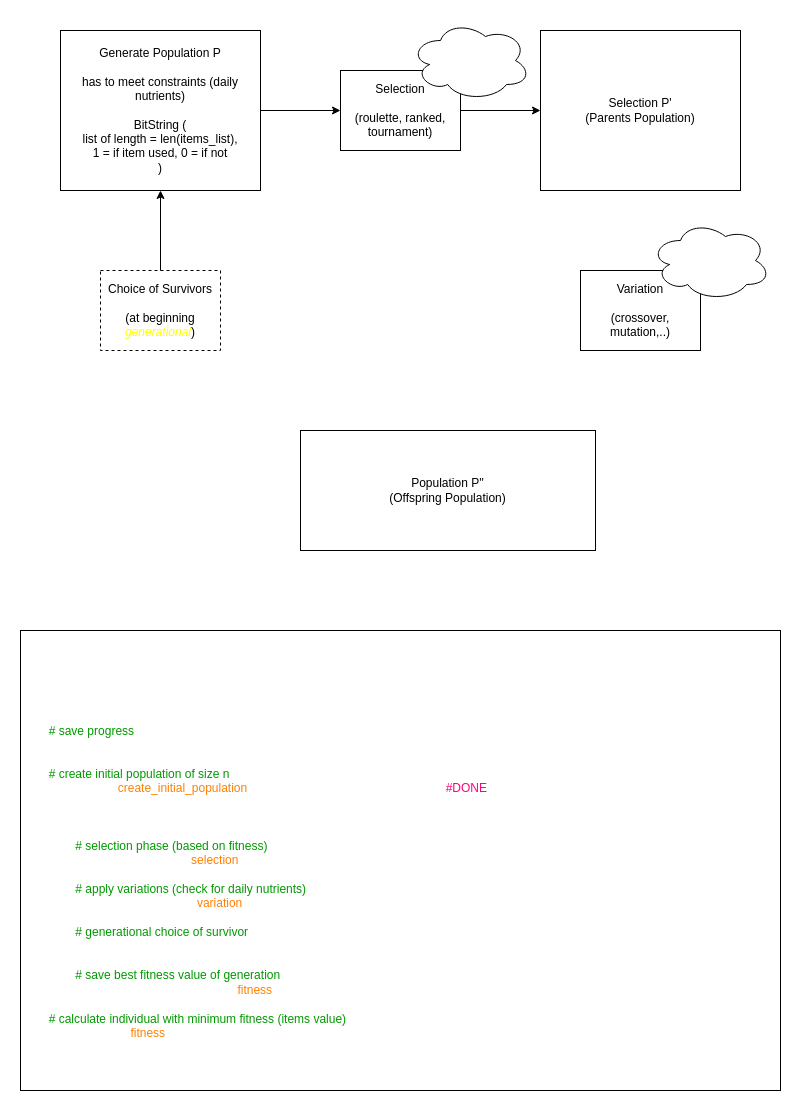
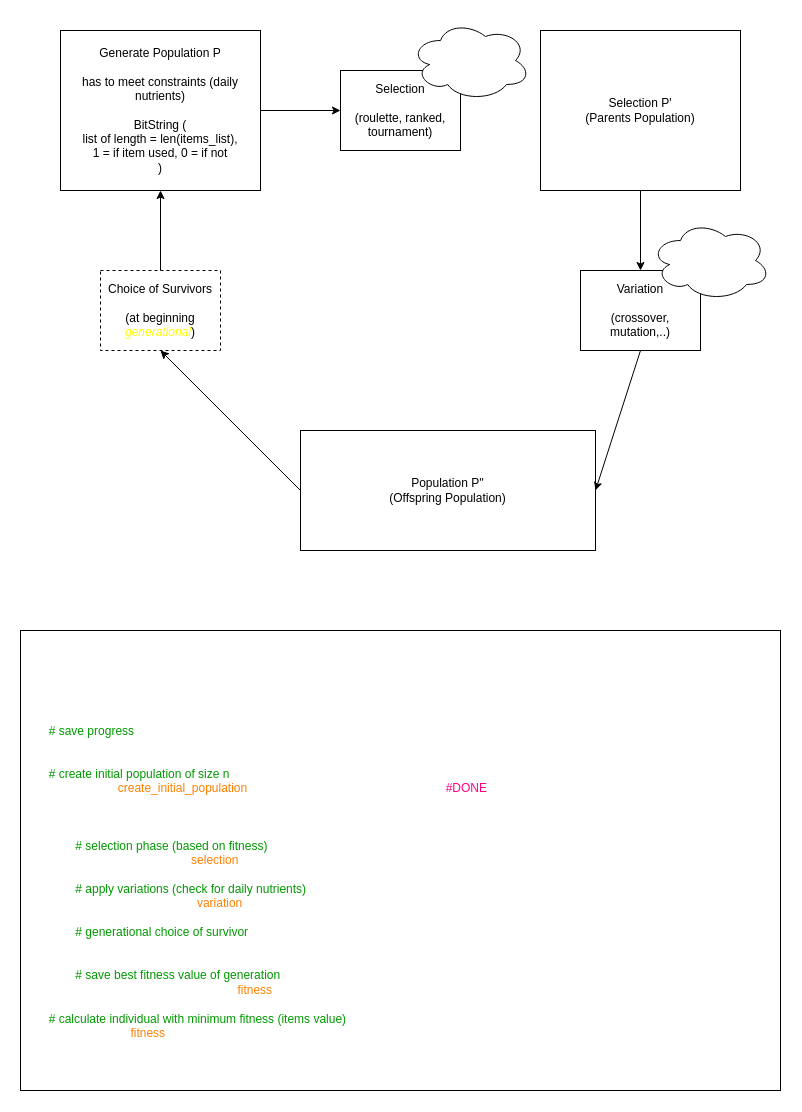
(497, 111) -> none
none -> (641, 227)
none -> (619, 417)
none -> (233, 423)
